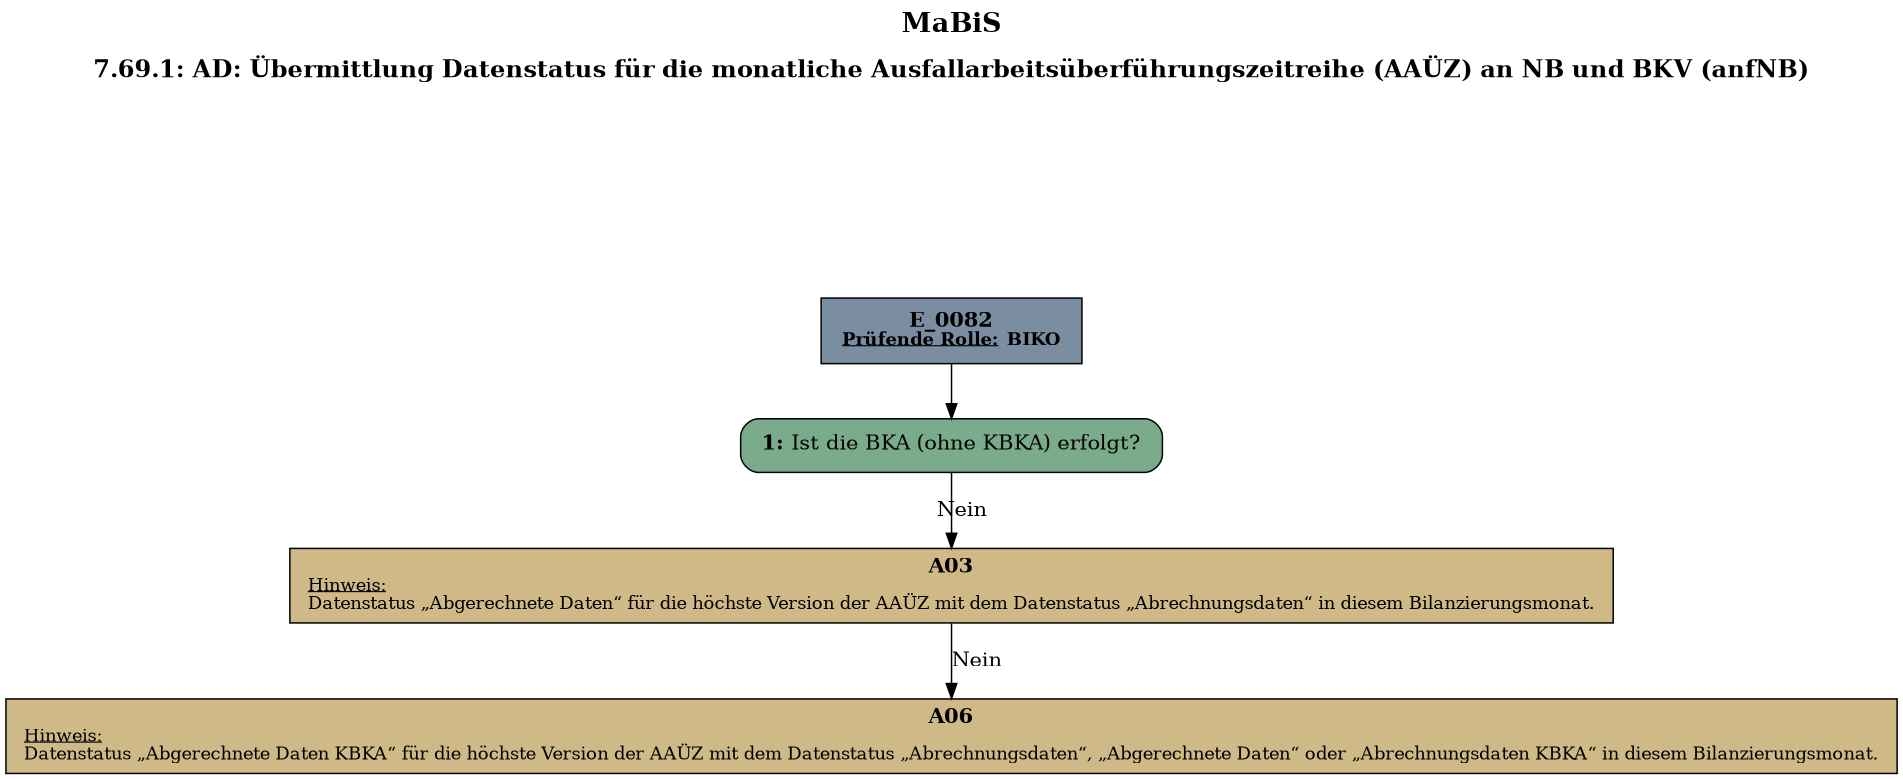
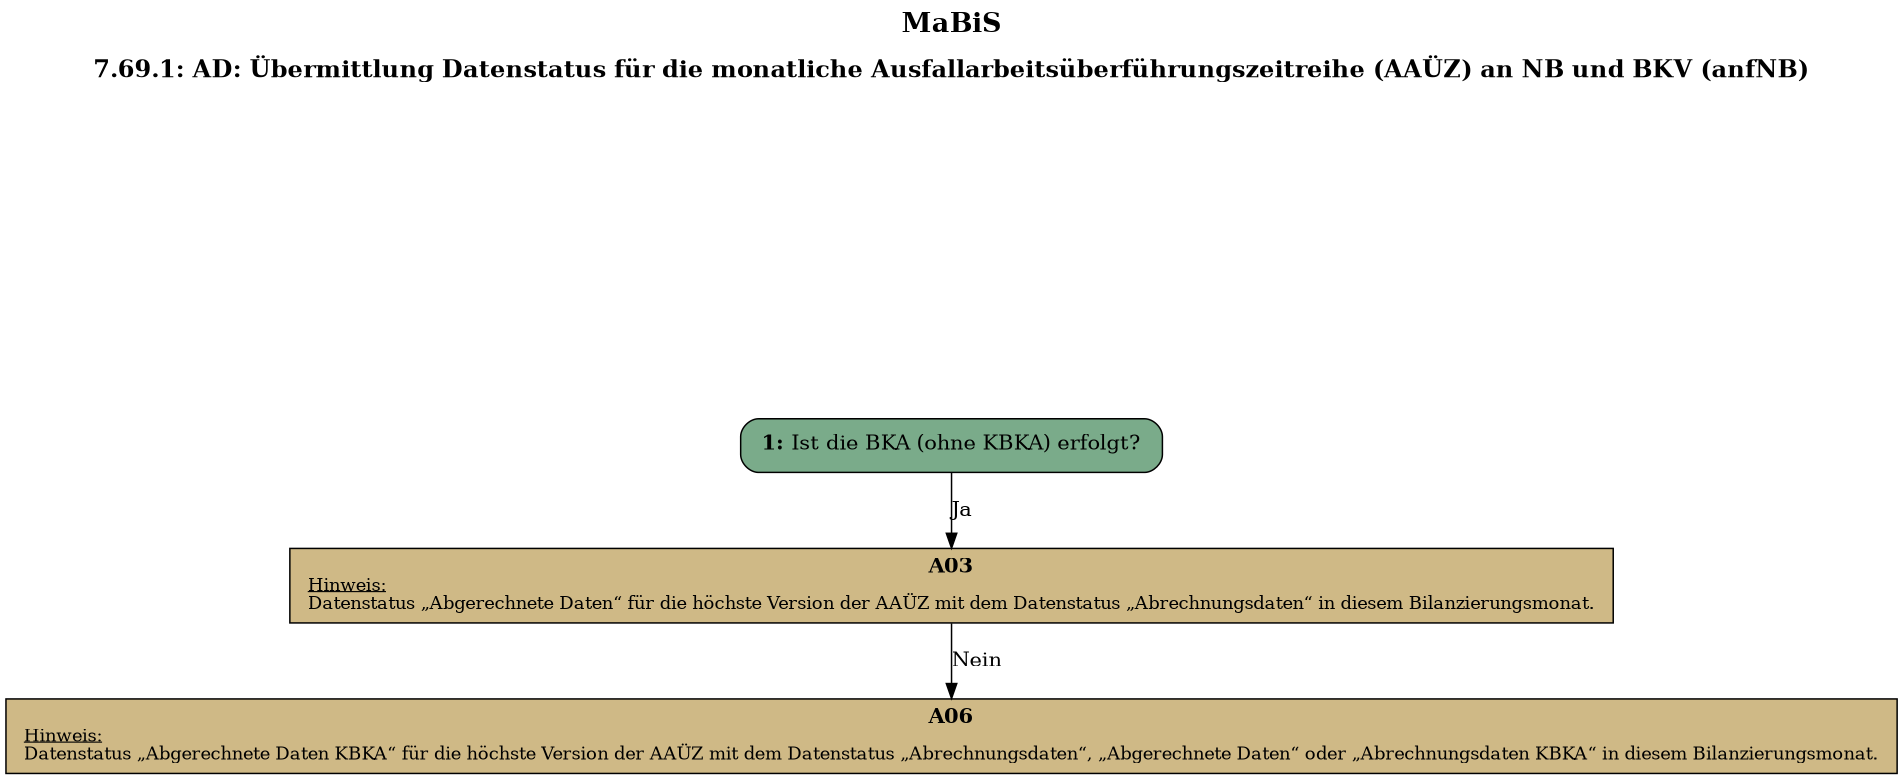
(952, 331) -> none
(962, 510) -> (962, 510)
